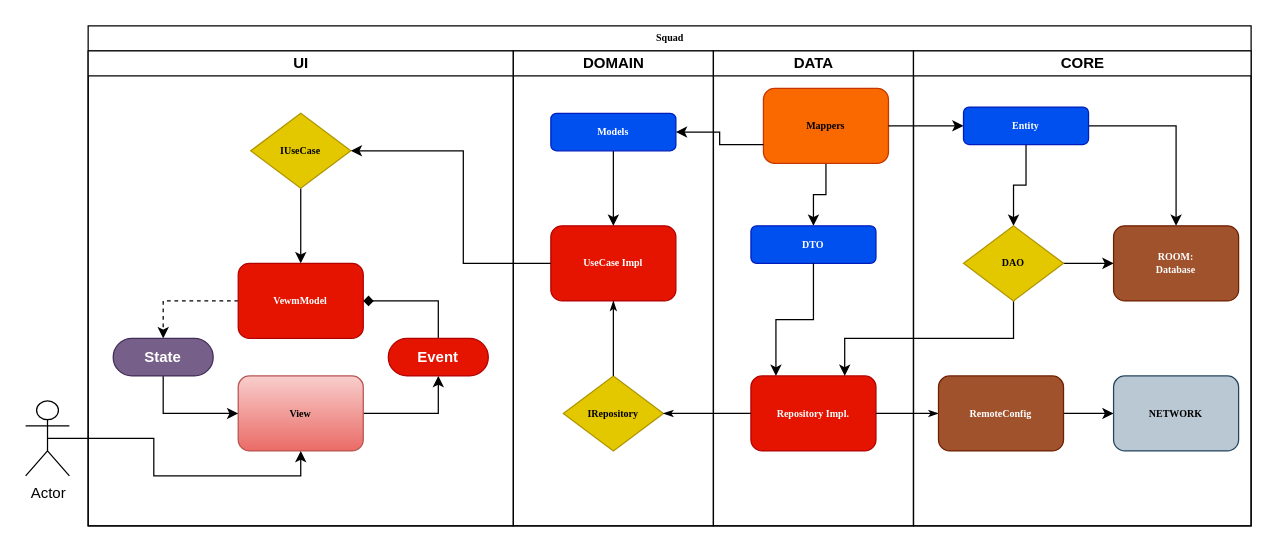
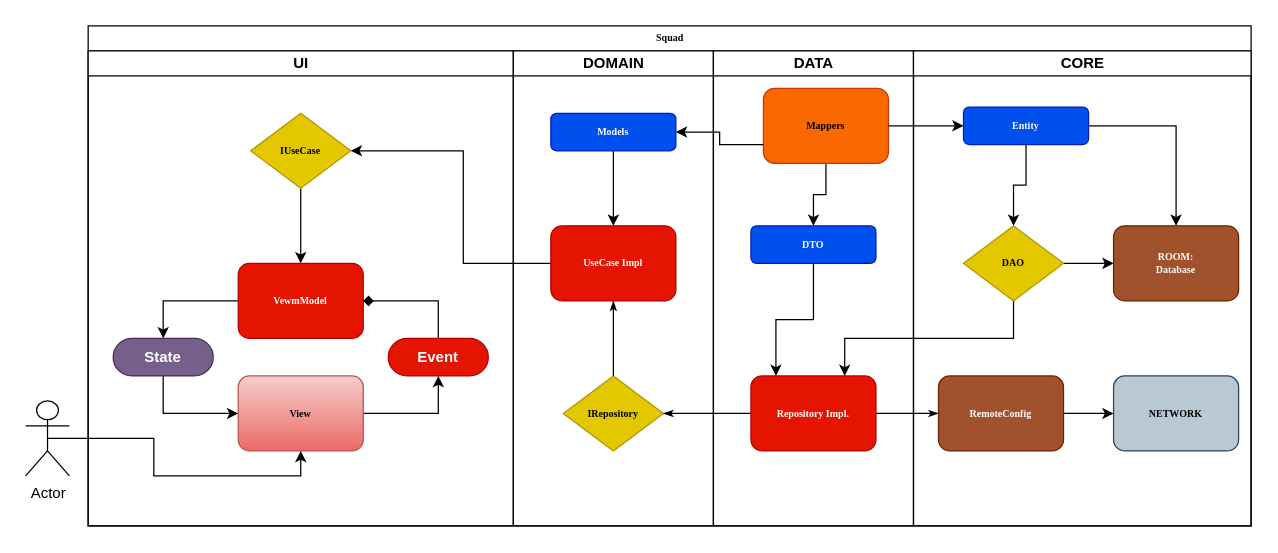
(185, 301) -> (185, 301)
